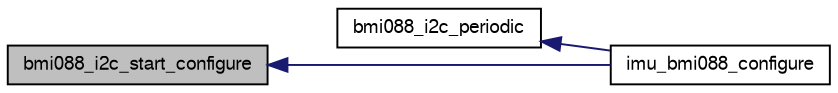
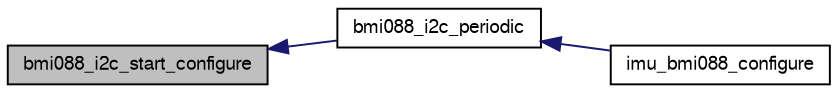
(449, 65) -> (312, 44)
